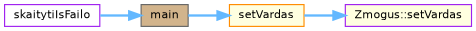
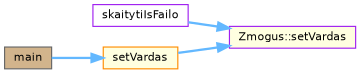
(115, 15) -> (203, 24)
